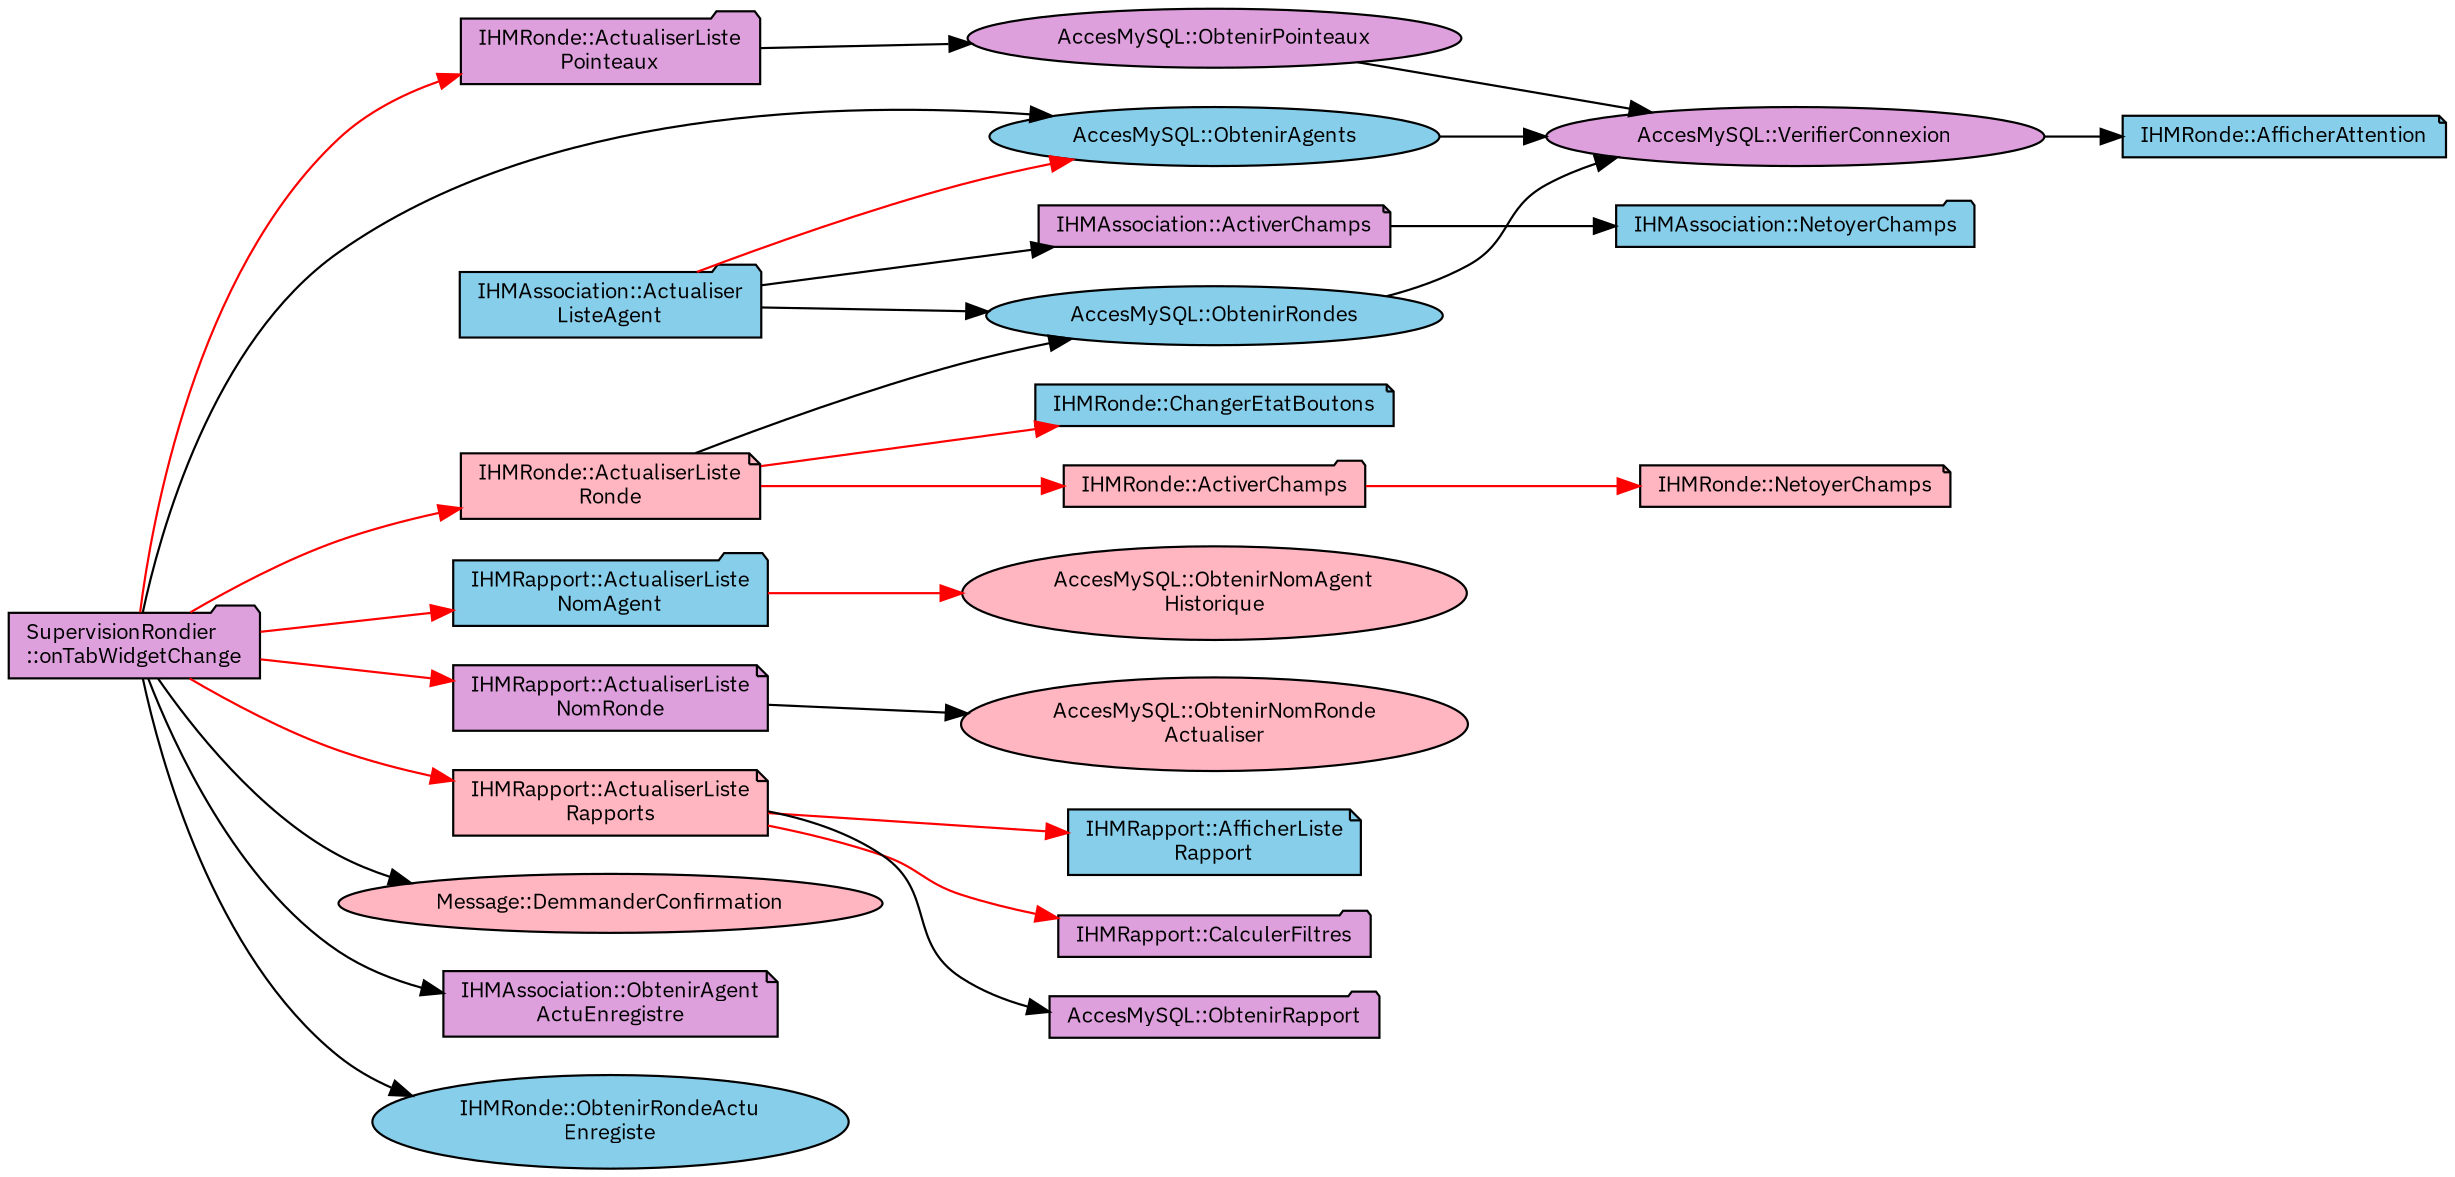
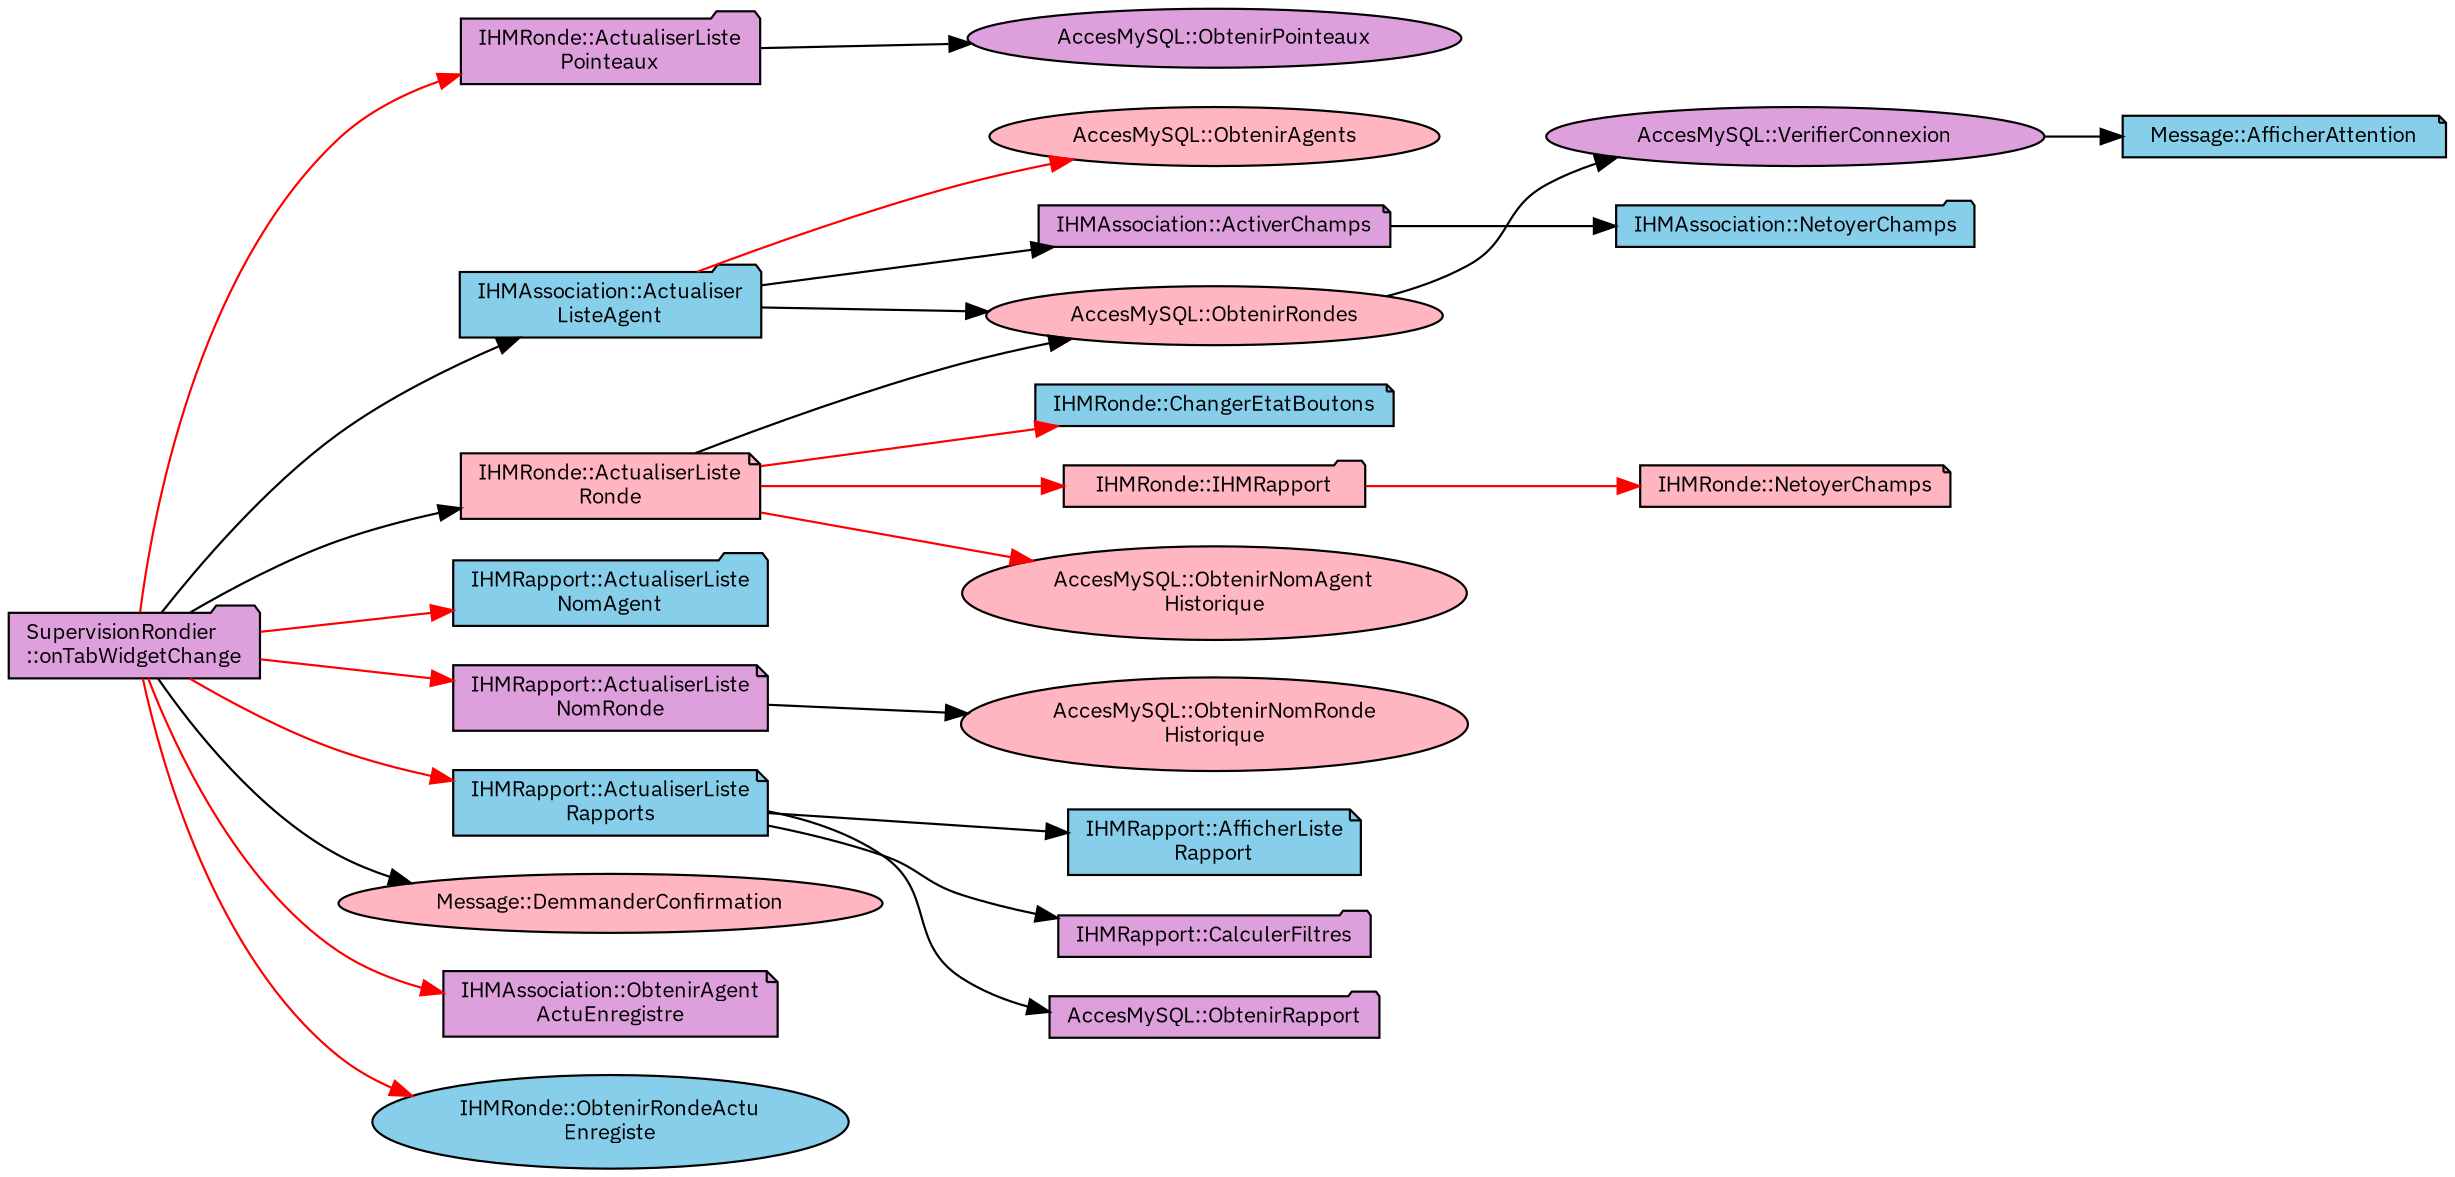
(1494, 85) -> none
(1214, 137) -> (1214, 137)
(1482, 137) -> none
(2284, 137) -> (2284, 137)
(471, 183) -> (311, 455)
(1214, 316) -> (1214, 316)
(1214, 486) -> (1214, 486)
(310, 552) -> (310, 552)
(854, 593) -> (886, 535)
(1214, 724) -> (1214, 724)
(611, 803) -> (611, 803)
(907, 822) -> (907, 822)
(251, 866) -> (251, 866)
(922, 875) -> (922, 875)
(225, 911) -> (225, 911)
